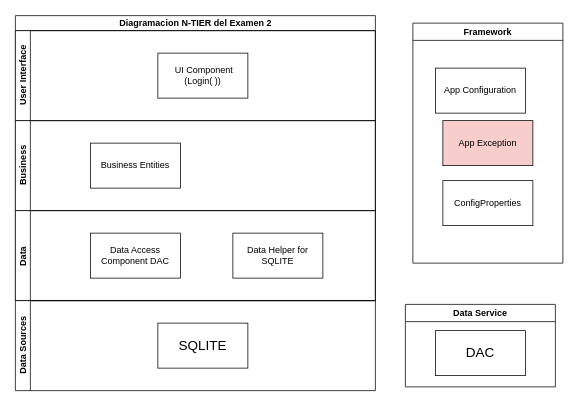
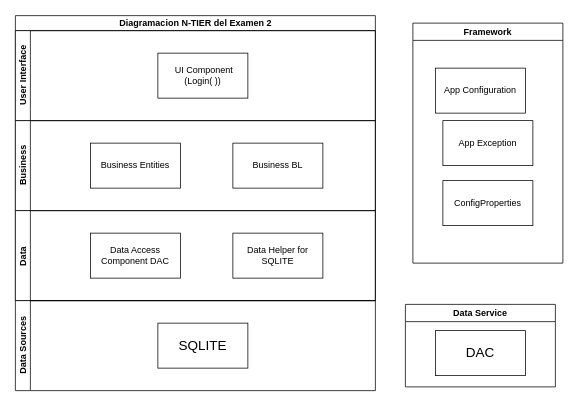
(488, 143) -> (488, 143)
none -> (278, 165)
